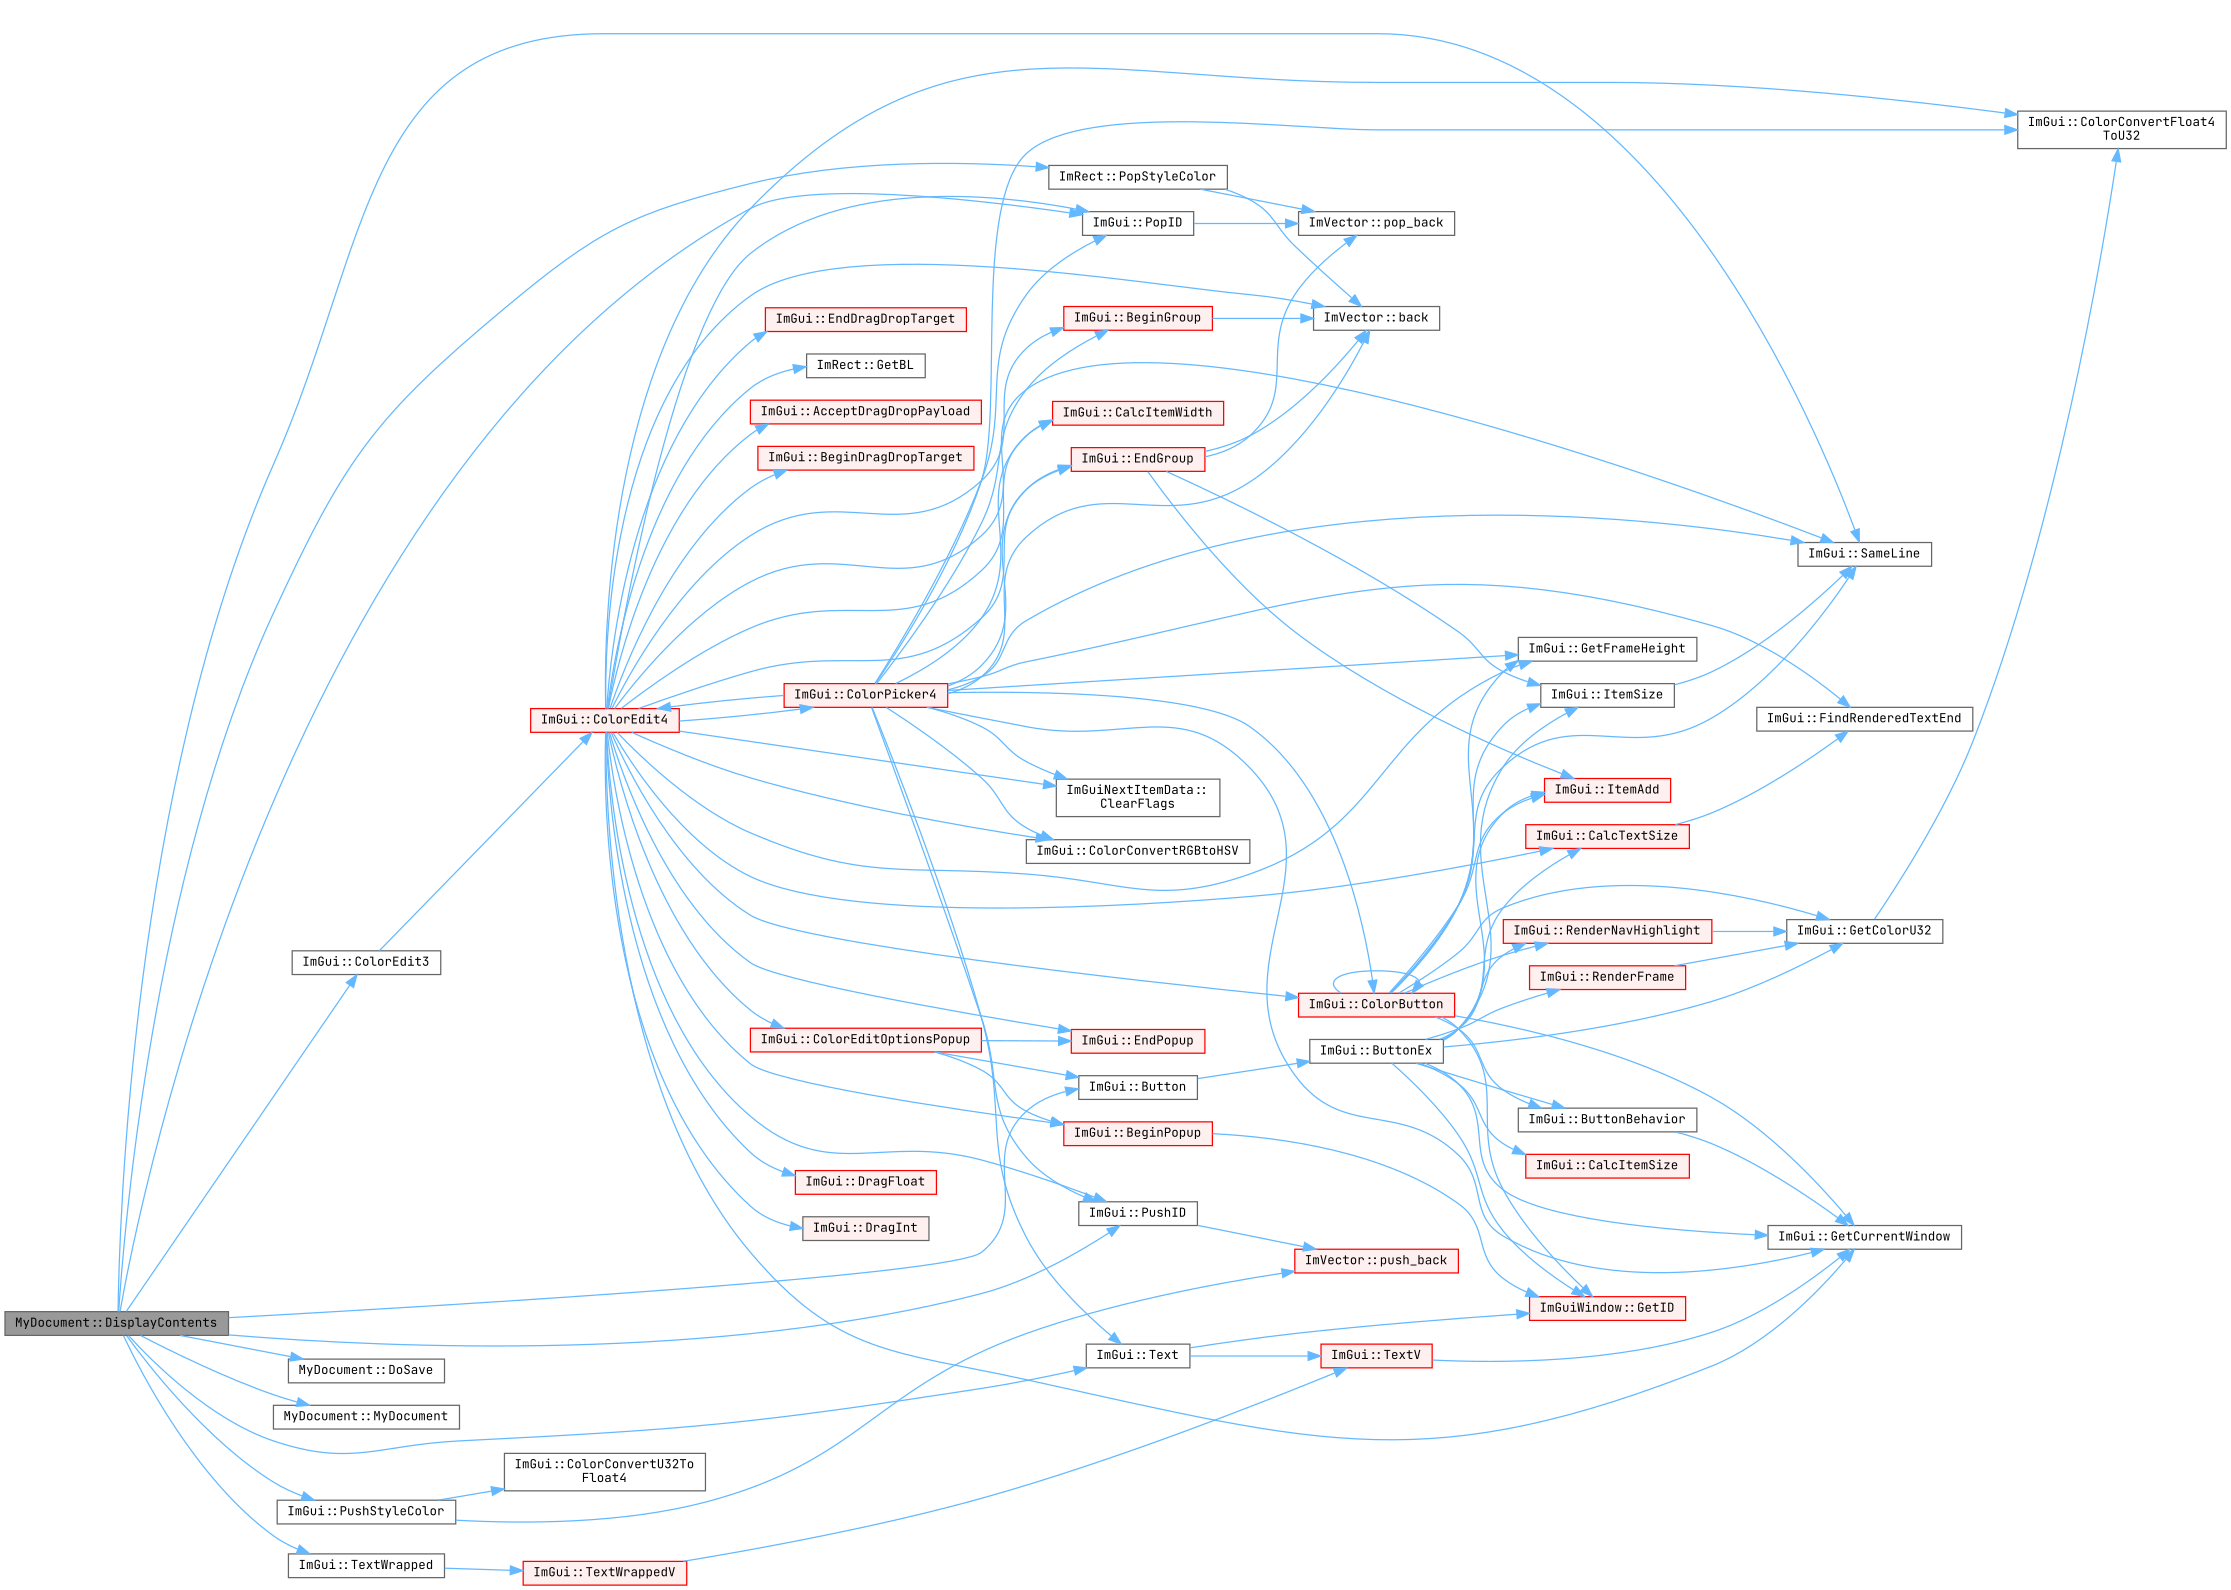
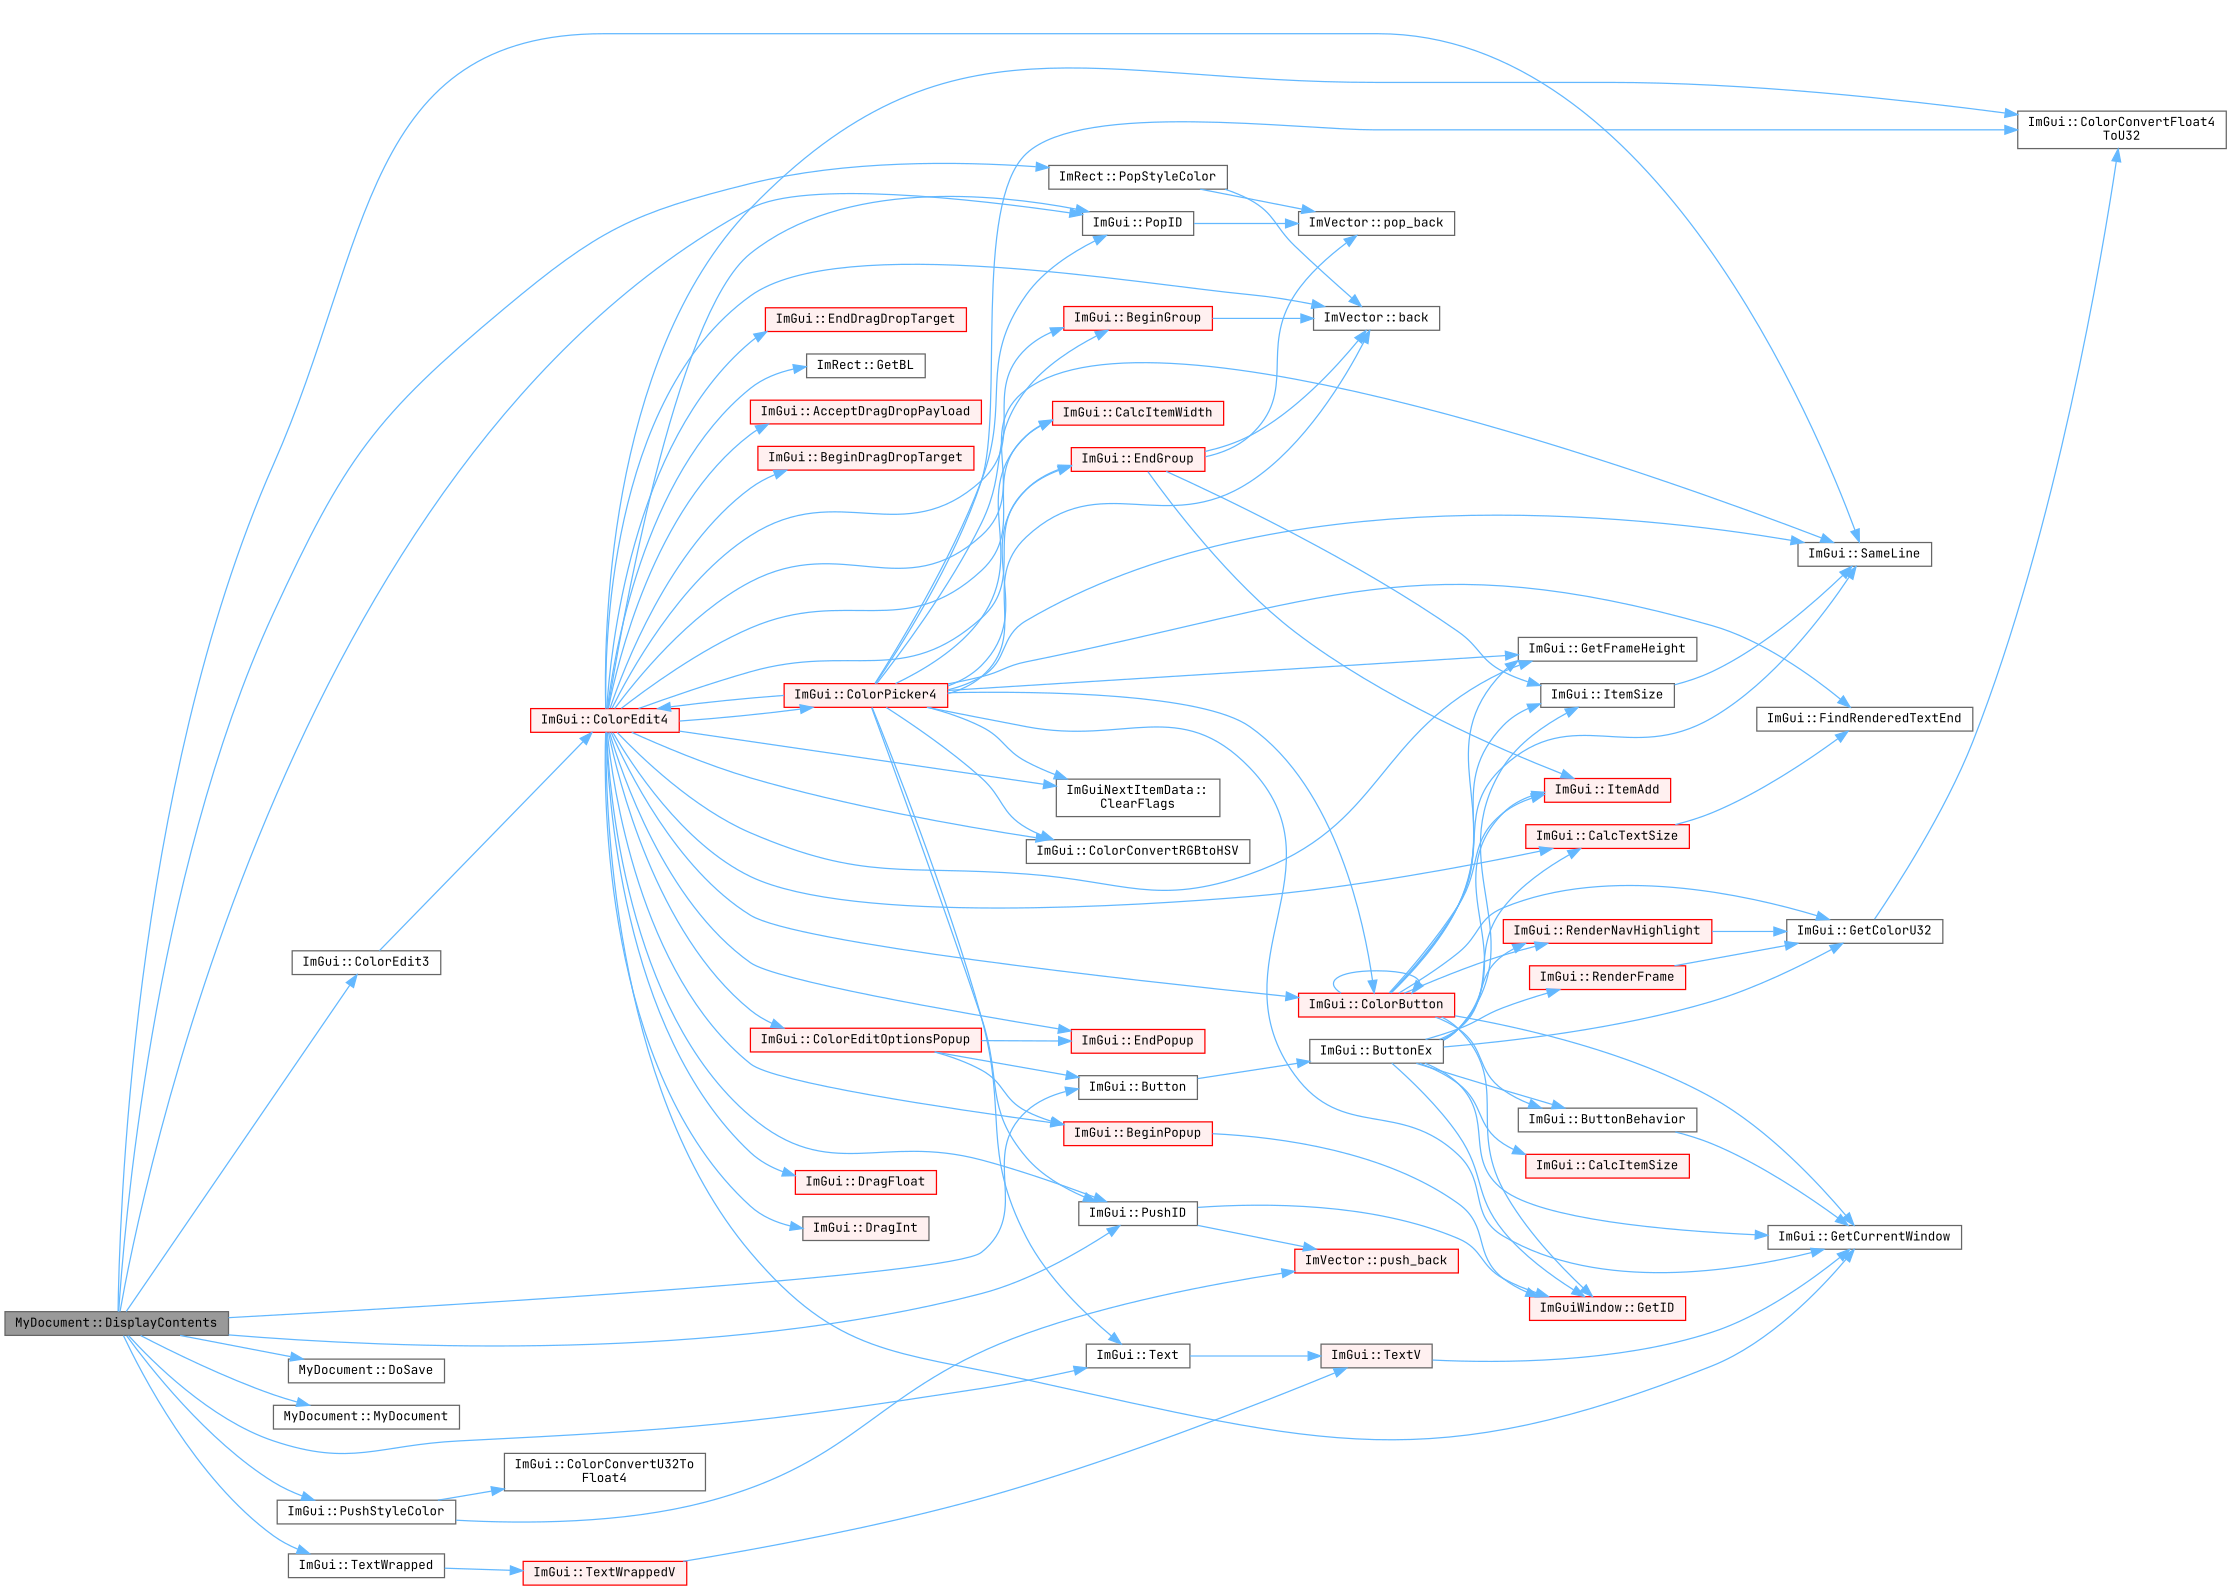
(1353, 1327) -> (1378, 1215)
(1377, 1356) -> (1377, 1356)
